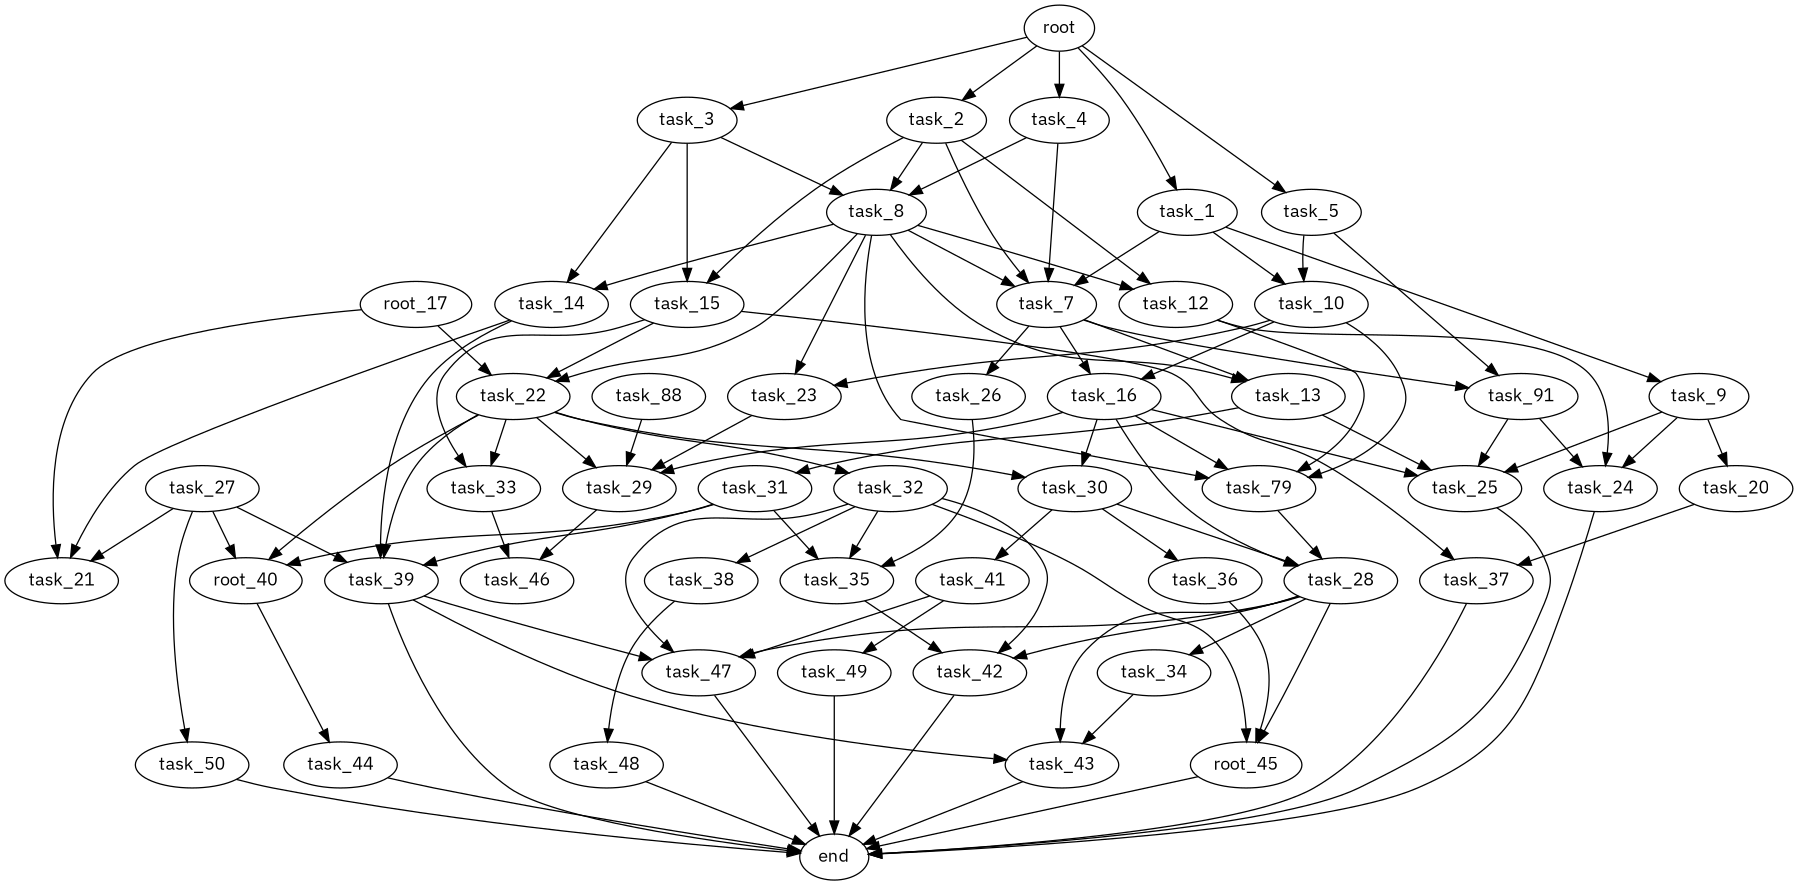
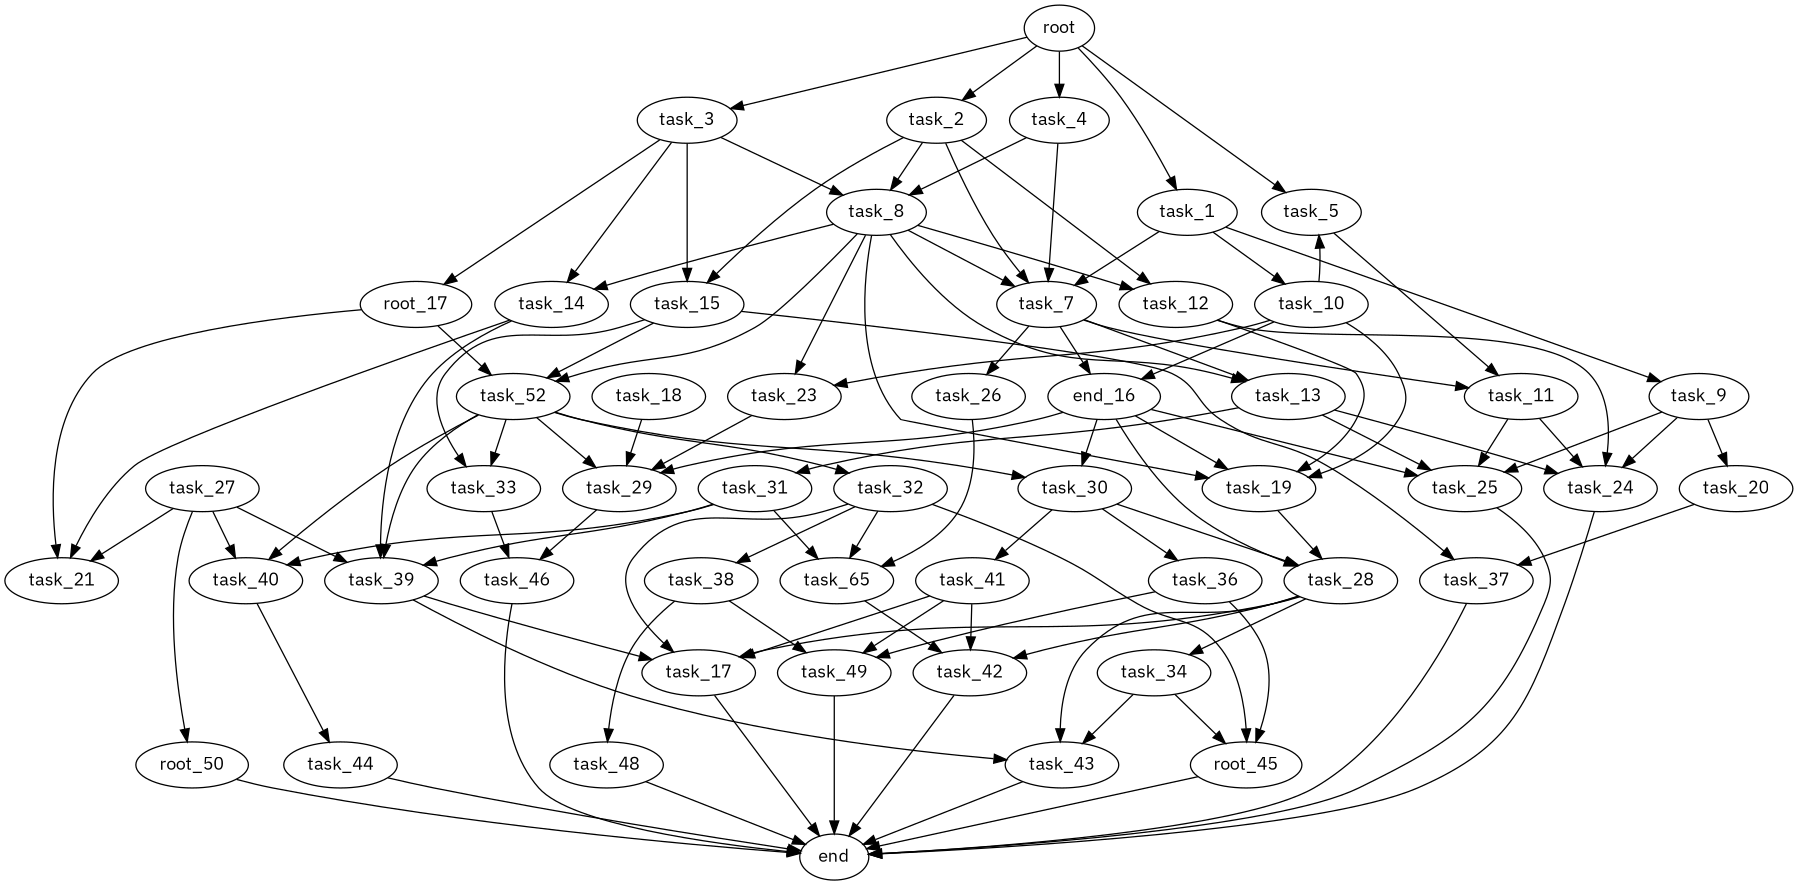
none -> (557, 209)
(1303, 246) -> (1320, 269)
(513, 397) -> (513, 397)
(649, 397) -> (649, 397)
(1104, 397) -> (1104, 397)
(1521, 397) -> (1521, 397)
none -> (1440, 439)
(1259, 489) -> (1259, 489)
(1042, 560) -> (971, 619)
(246, 581) -> (246, 581)
(837, 581) -> (837, 581)
none -> (1028, 619)
none -> (762, 623)
(1298, 668) -> (1195, 714)
(699, 673) -> (699, 673)
(192, 765) -> (192, 765)
(526, 797) -> (557, 801)
